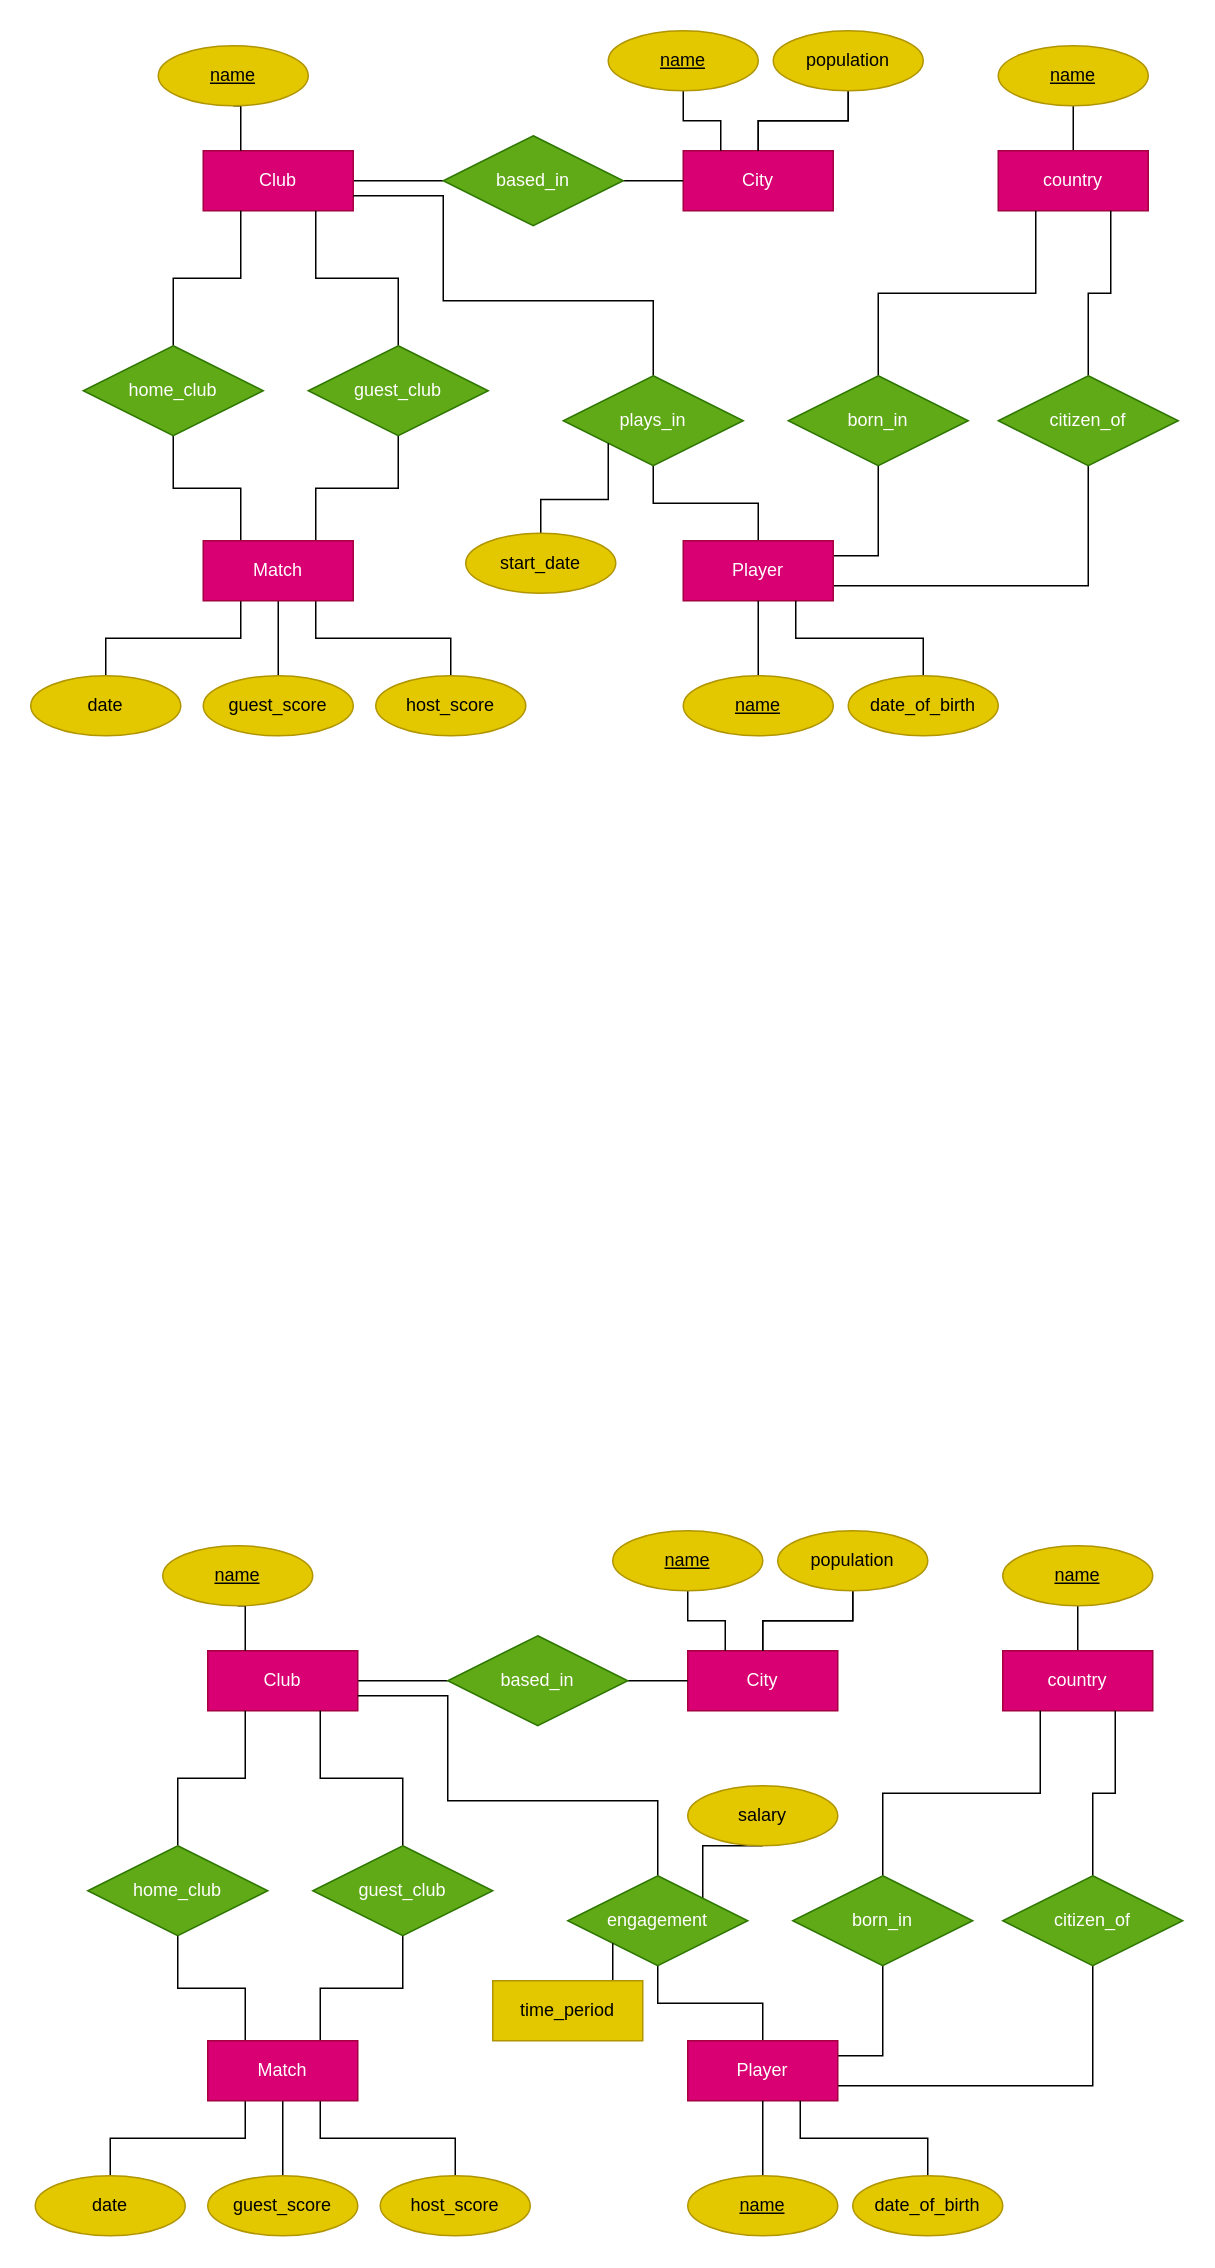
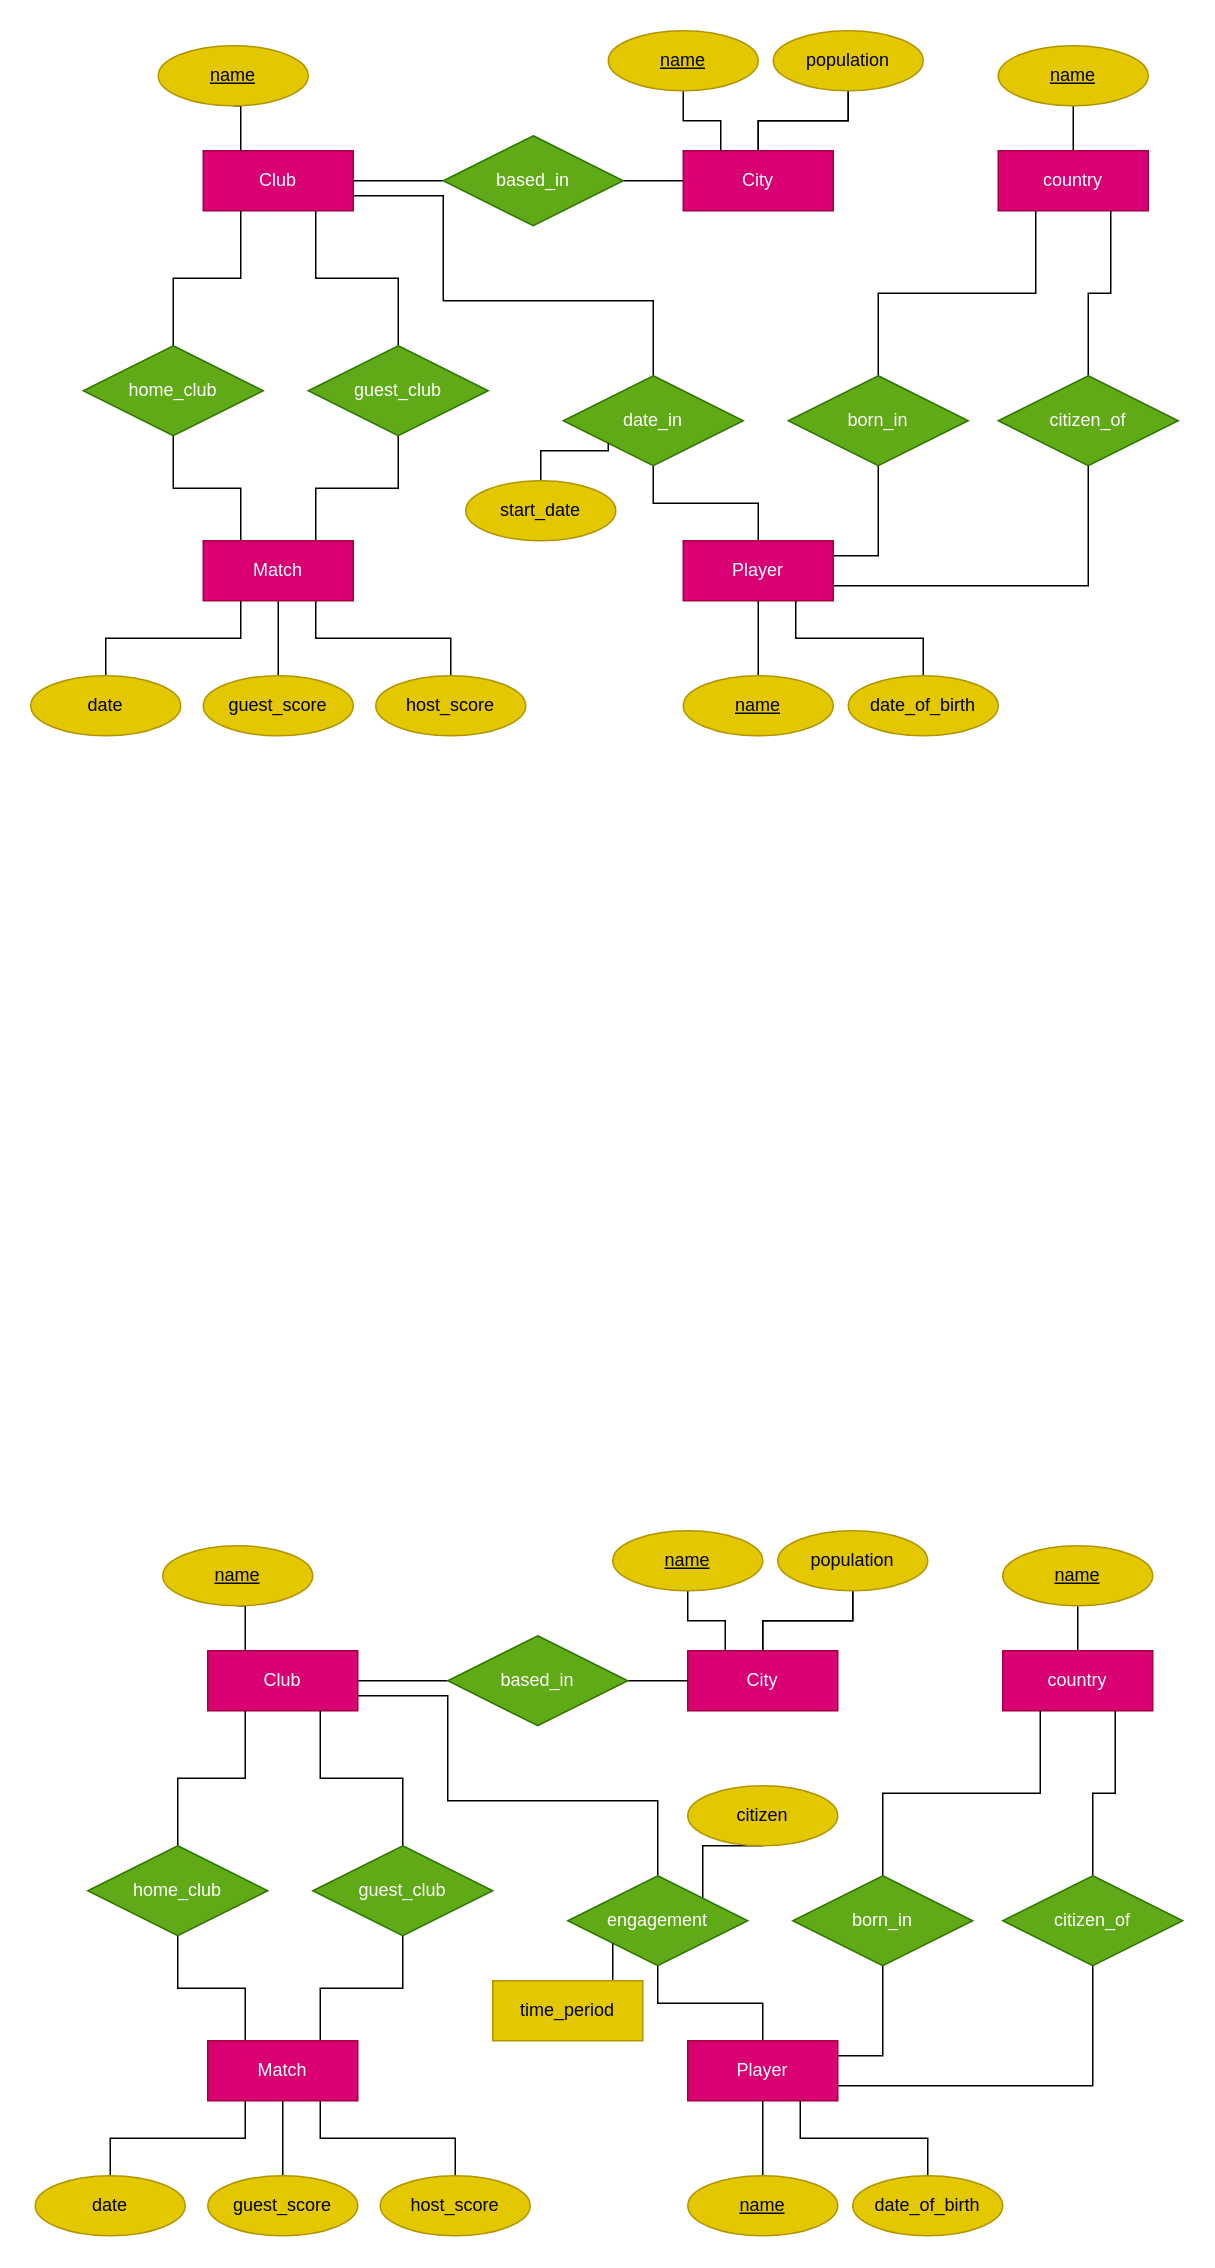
(653, 421) -> (653, 421)
(541, 563) -> (541, 511)
(763, 1816) -> (763, 1816)
